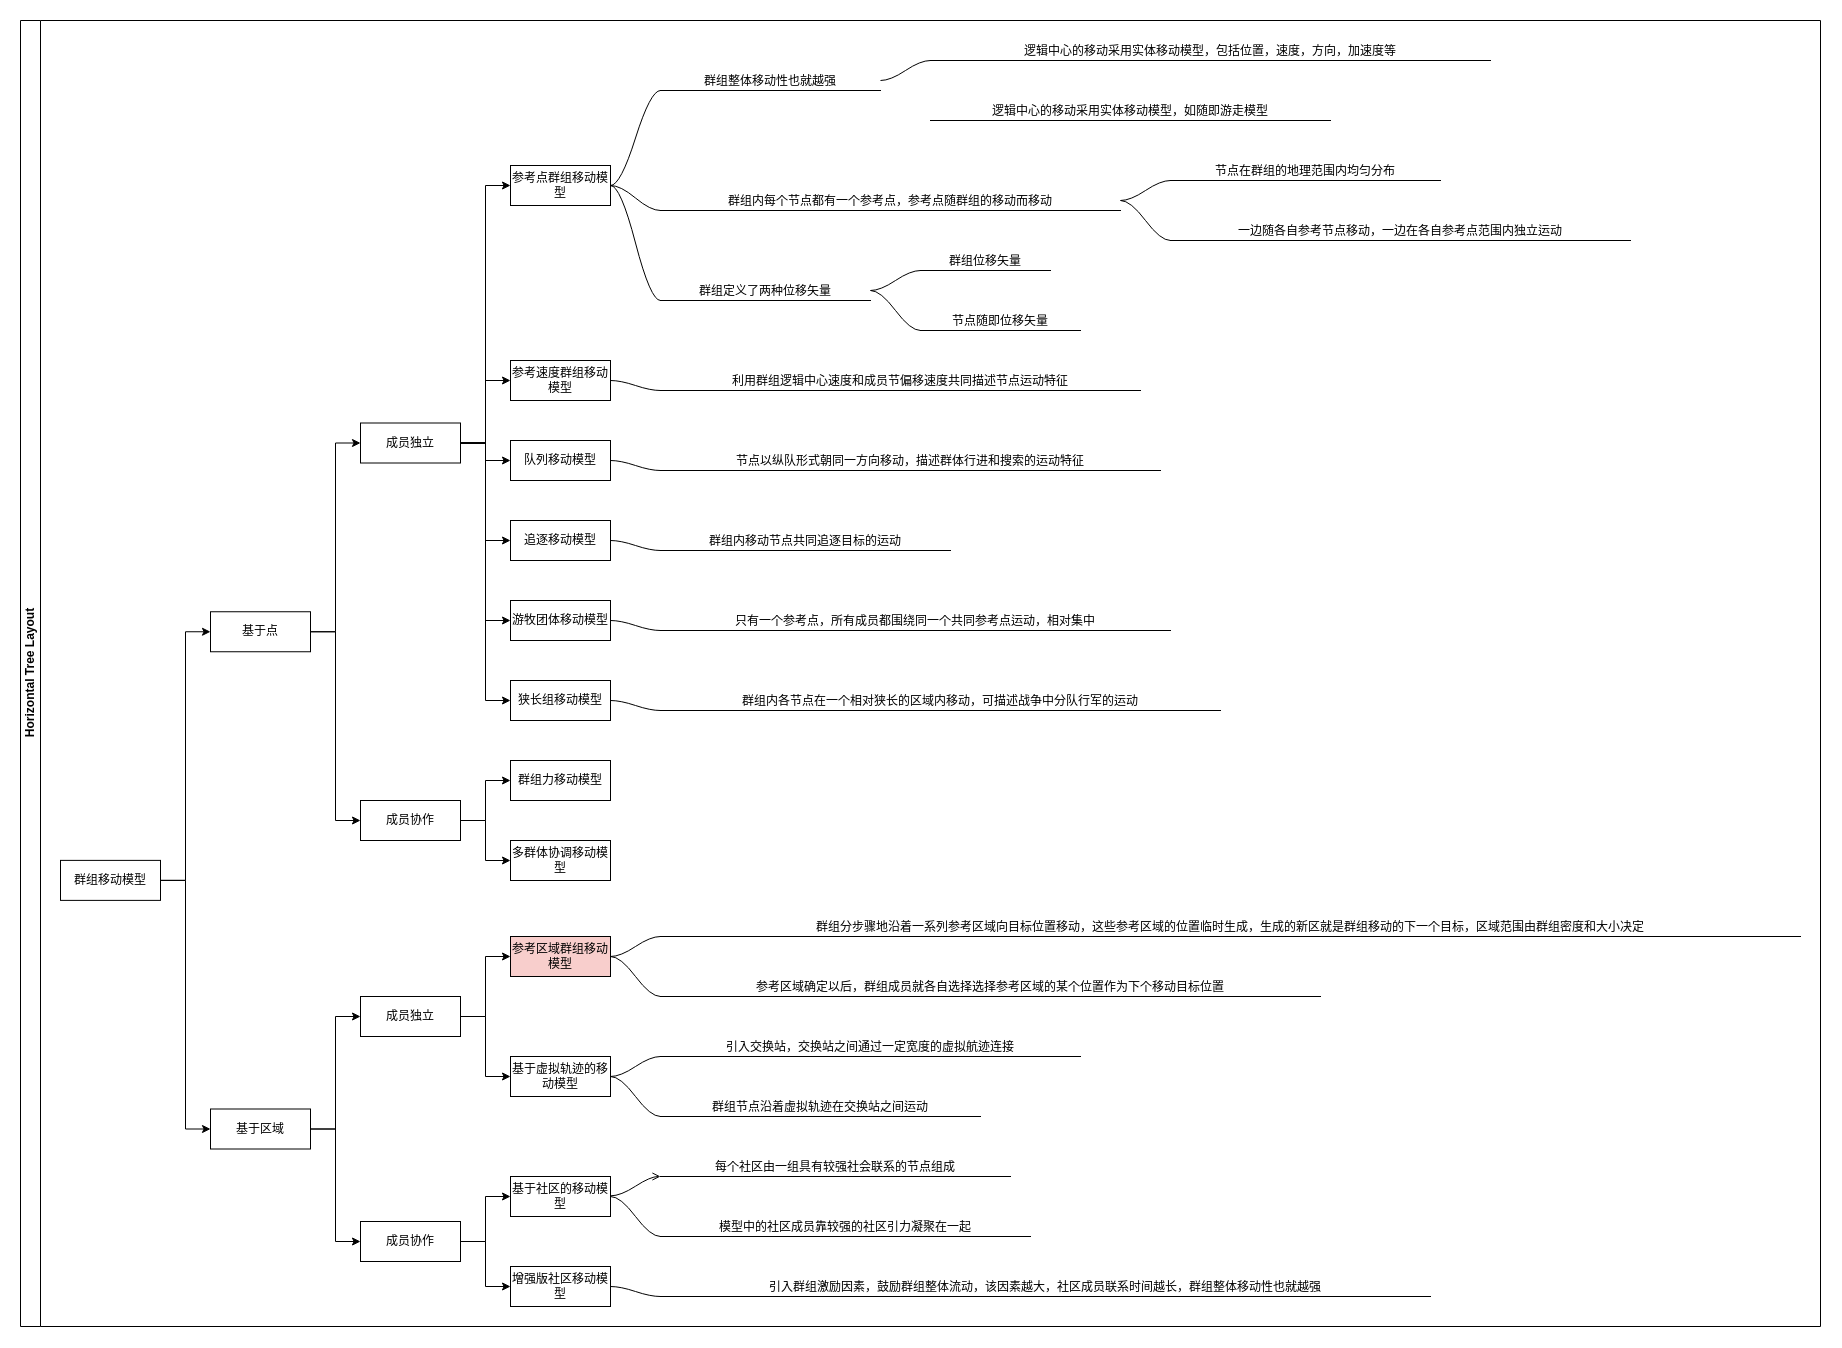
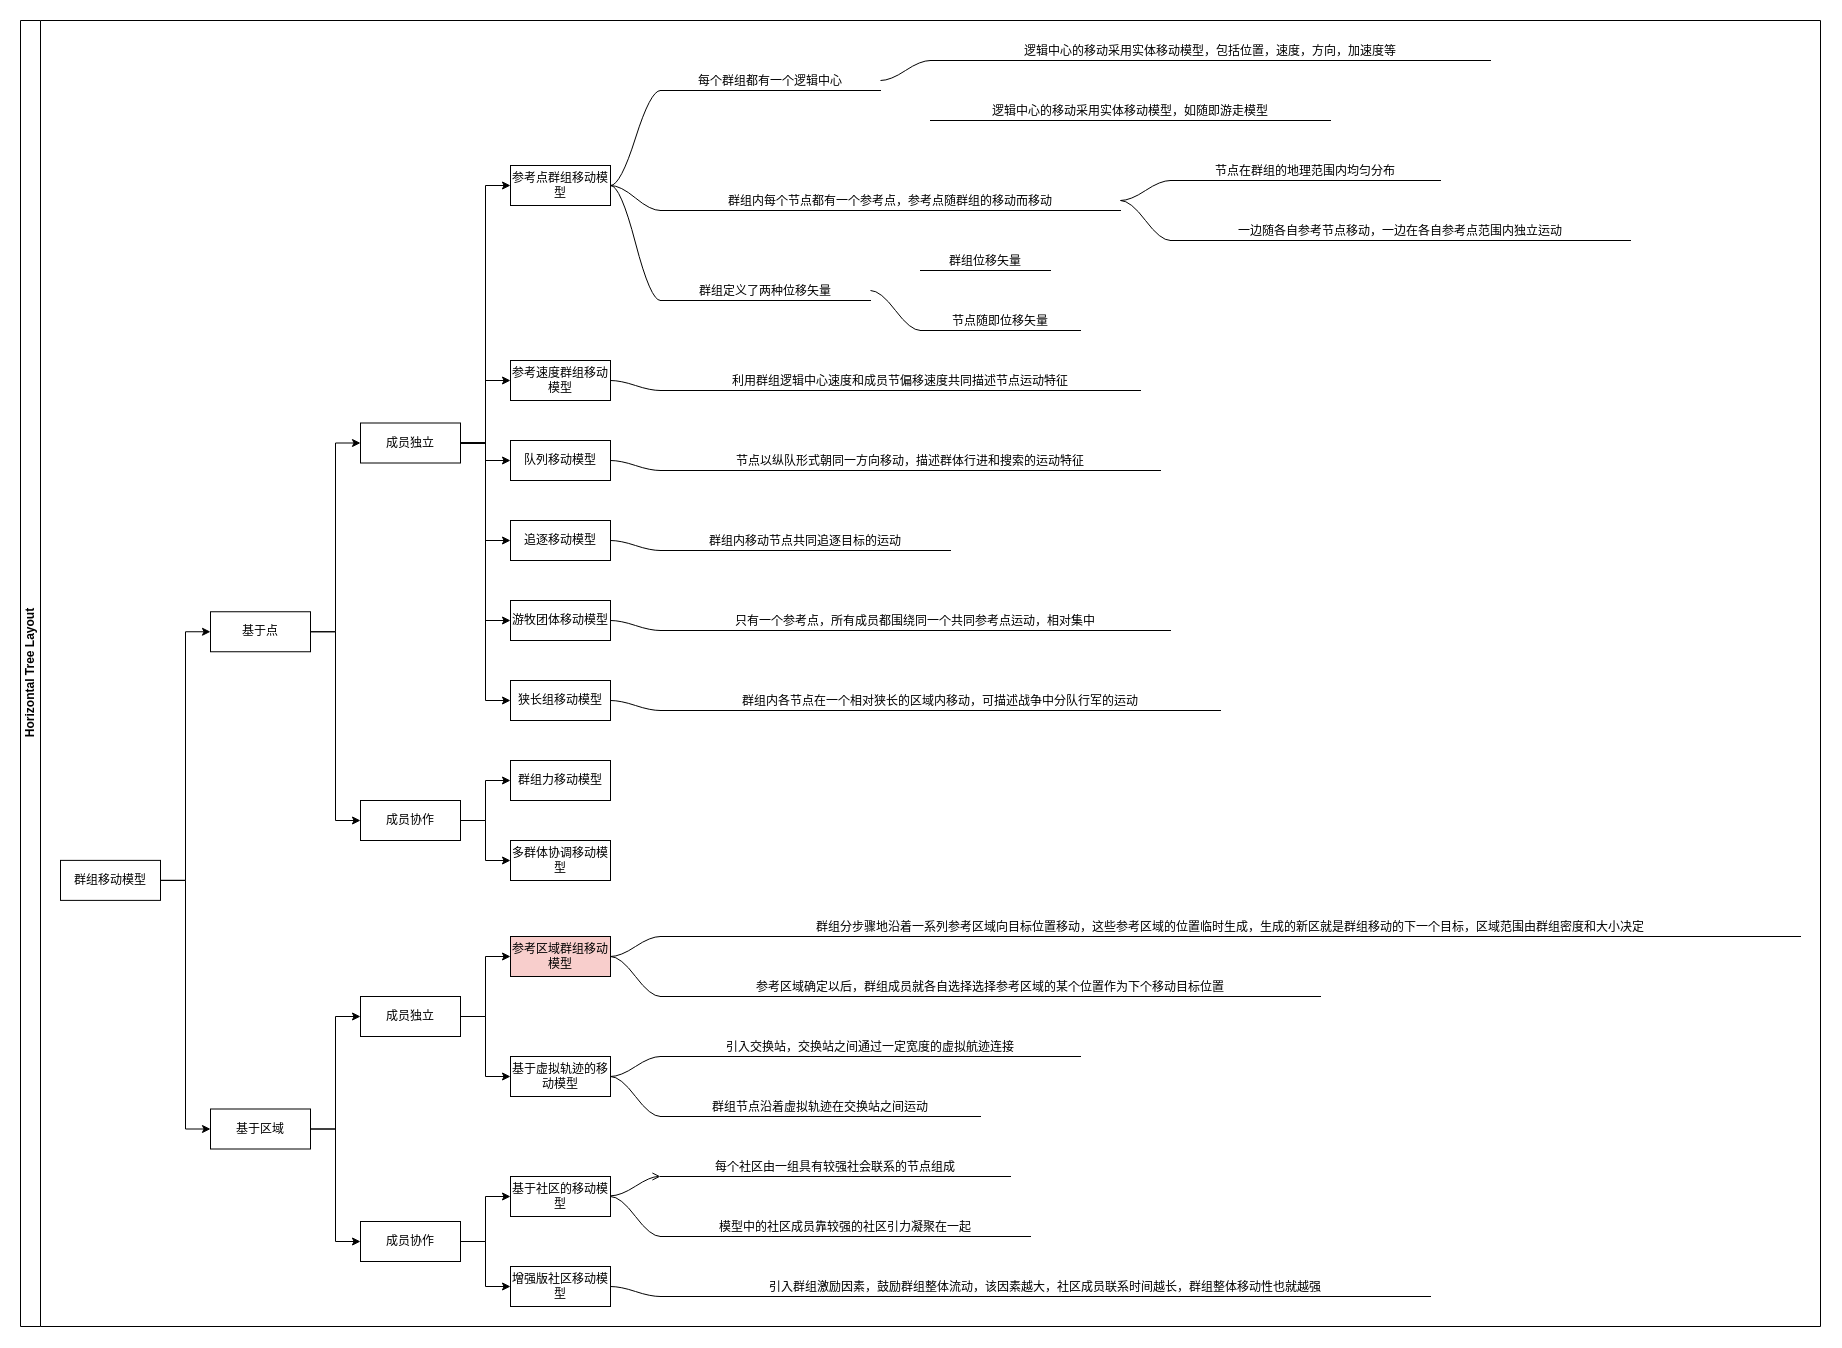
(771, 80) -> (771, 80)
(896, 280) -> none
